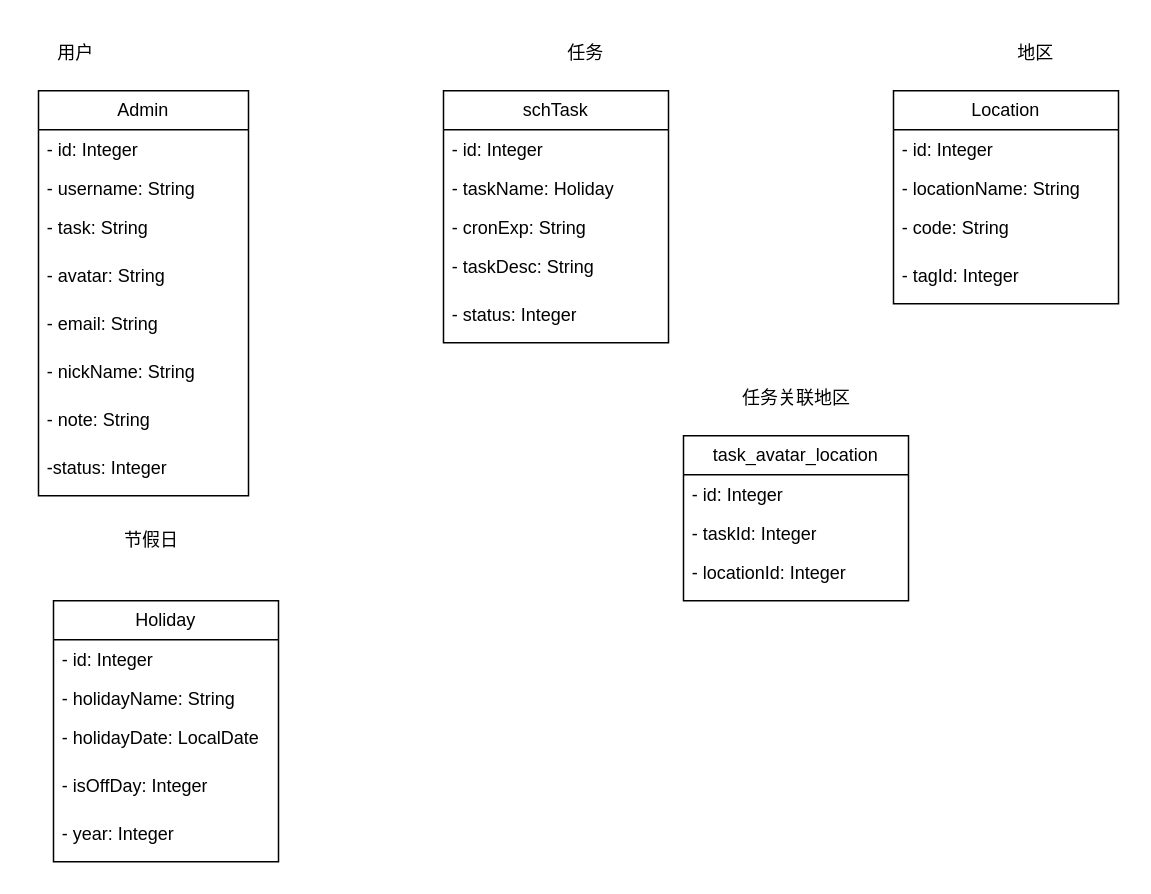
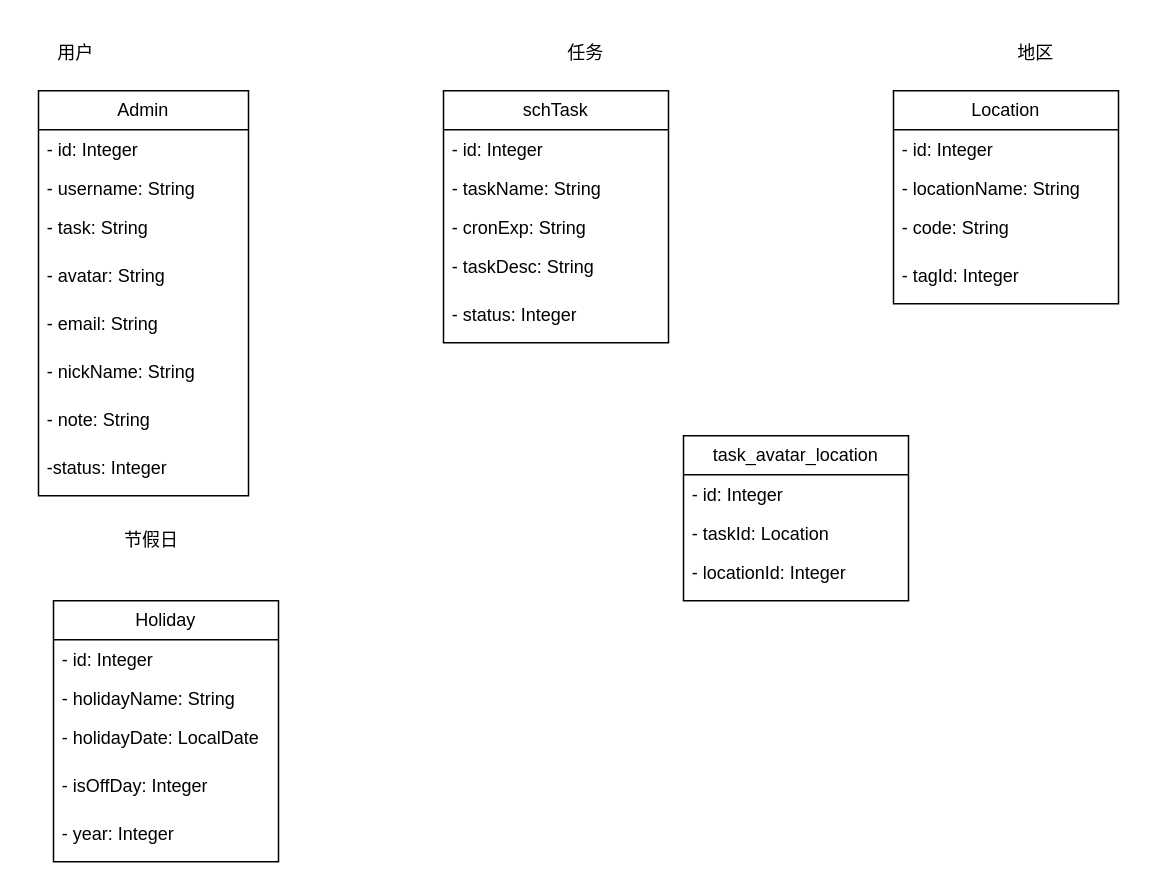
(536, 190) -> (534, 190)
(796, 398) -> none
(771, 535) -> (774, 535)
